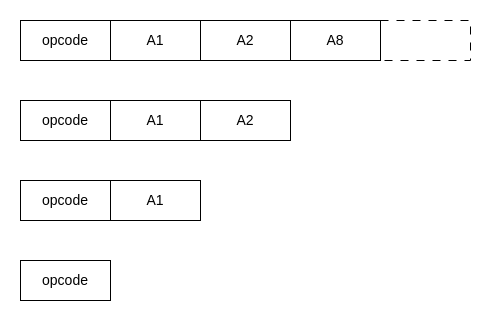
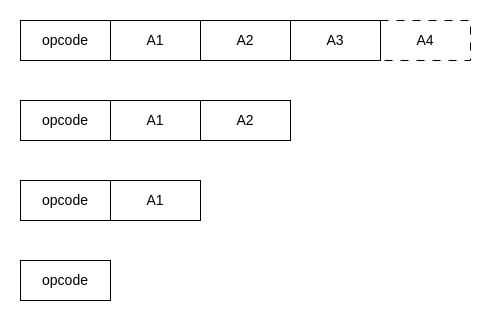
(336, 41) -> (336, 41)
none -> (426, 41)
